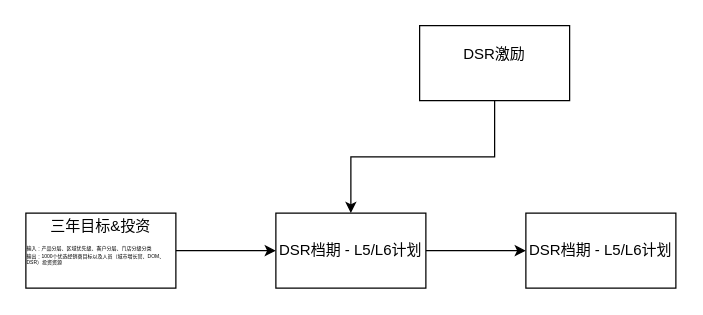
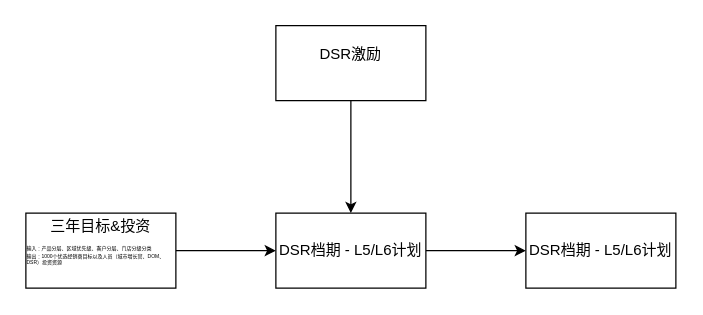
(494, 63) -> (351, 63)
